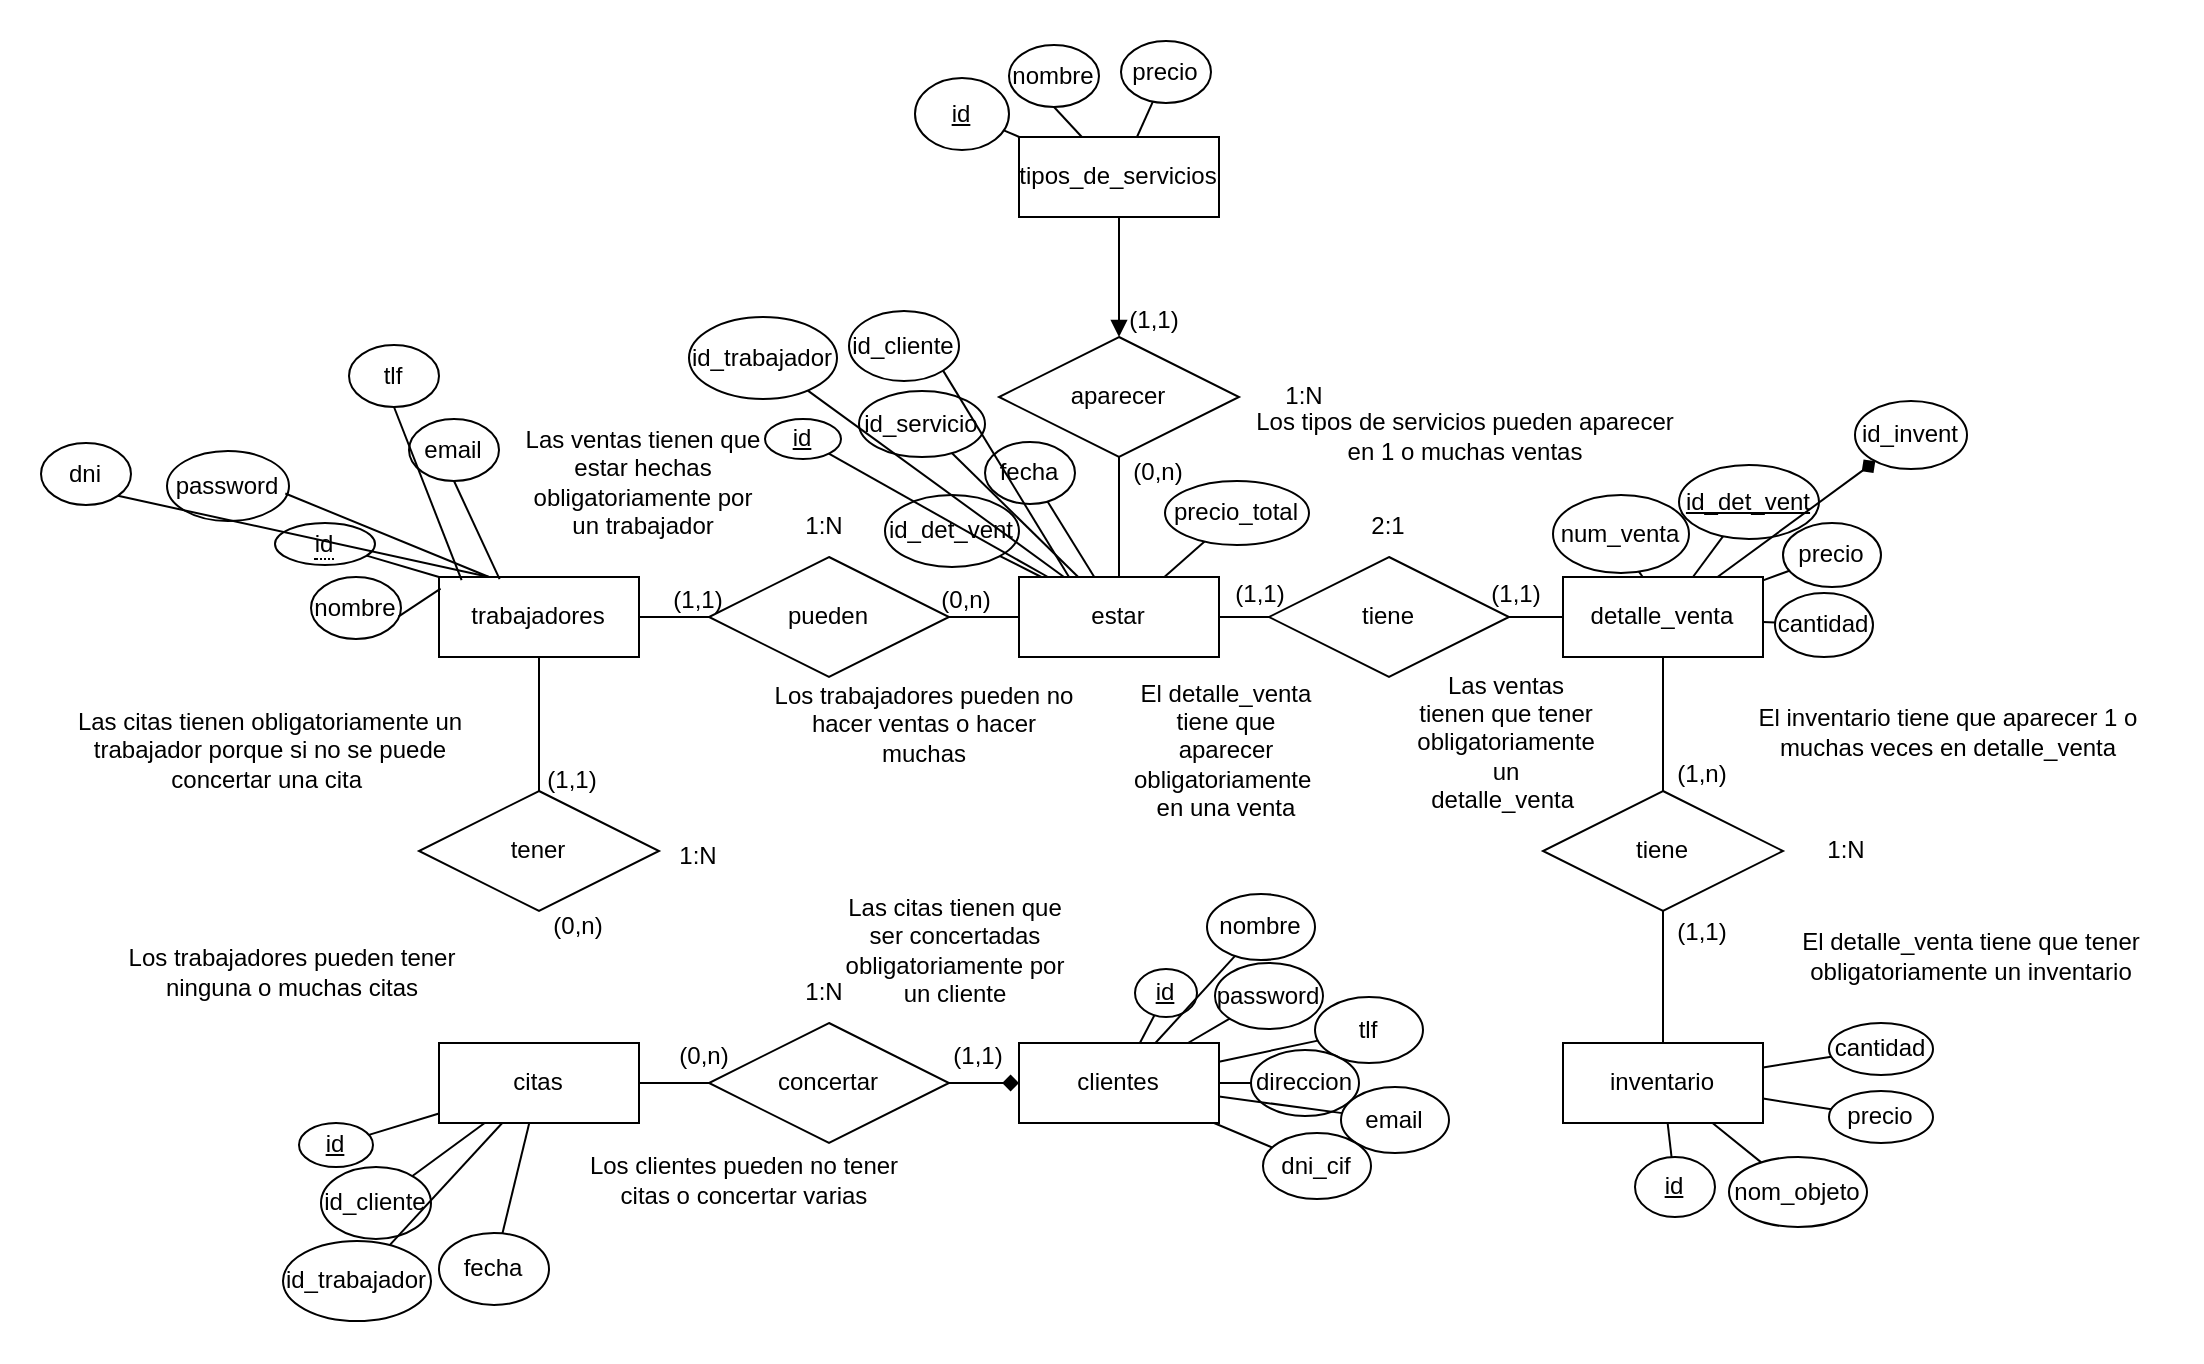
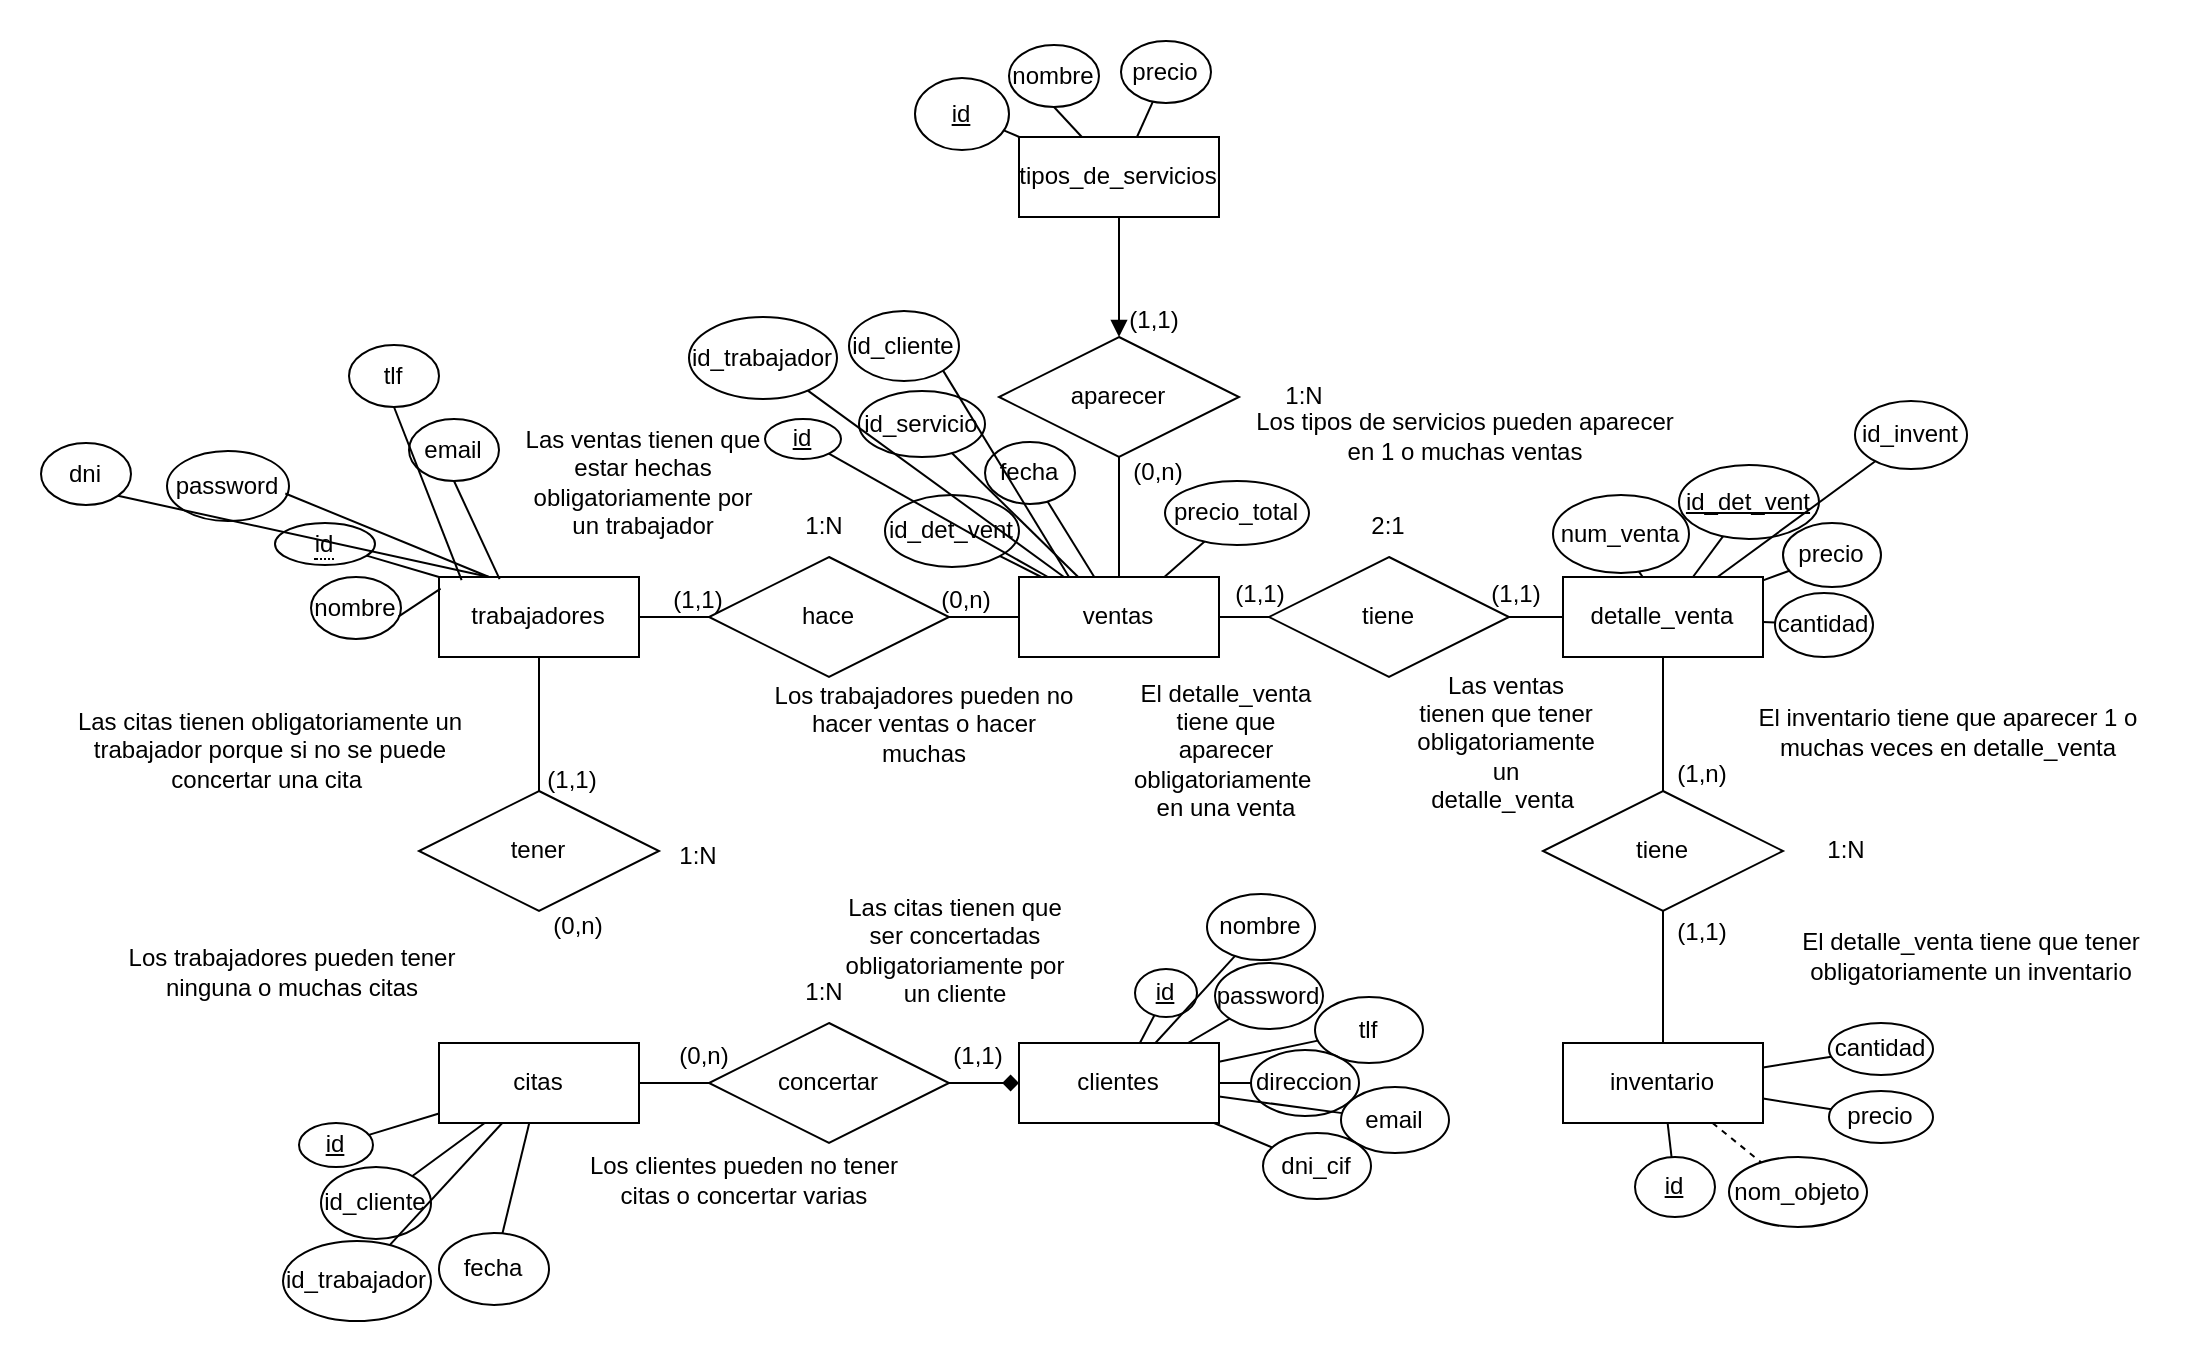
(1862, 471) -> (1868, 467)
(829, 617) -> (829, 617)
(1119, 617) -> (1119, 617)
(1738, 1143) -> (1738, 1143)
